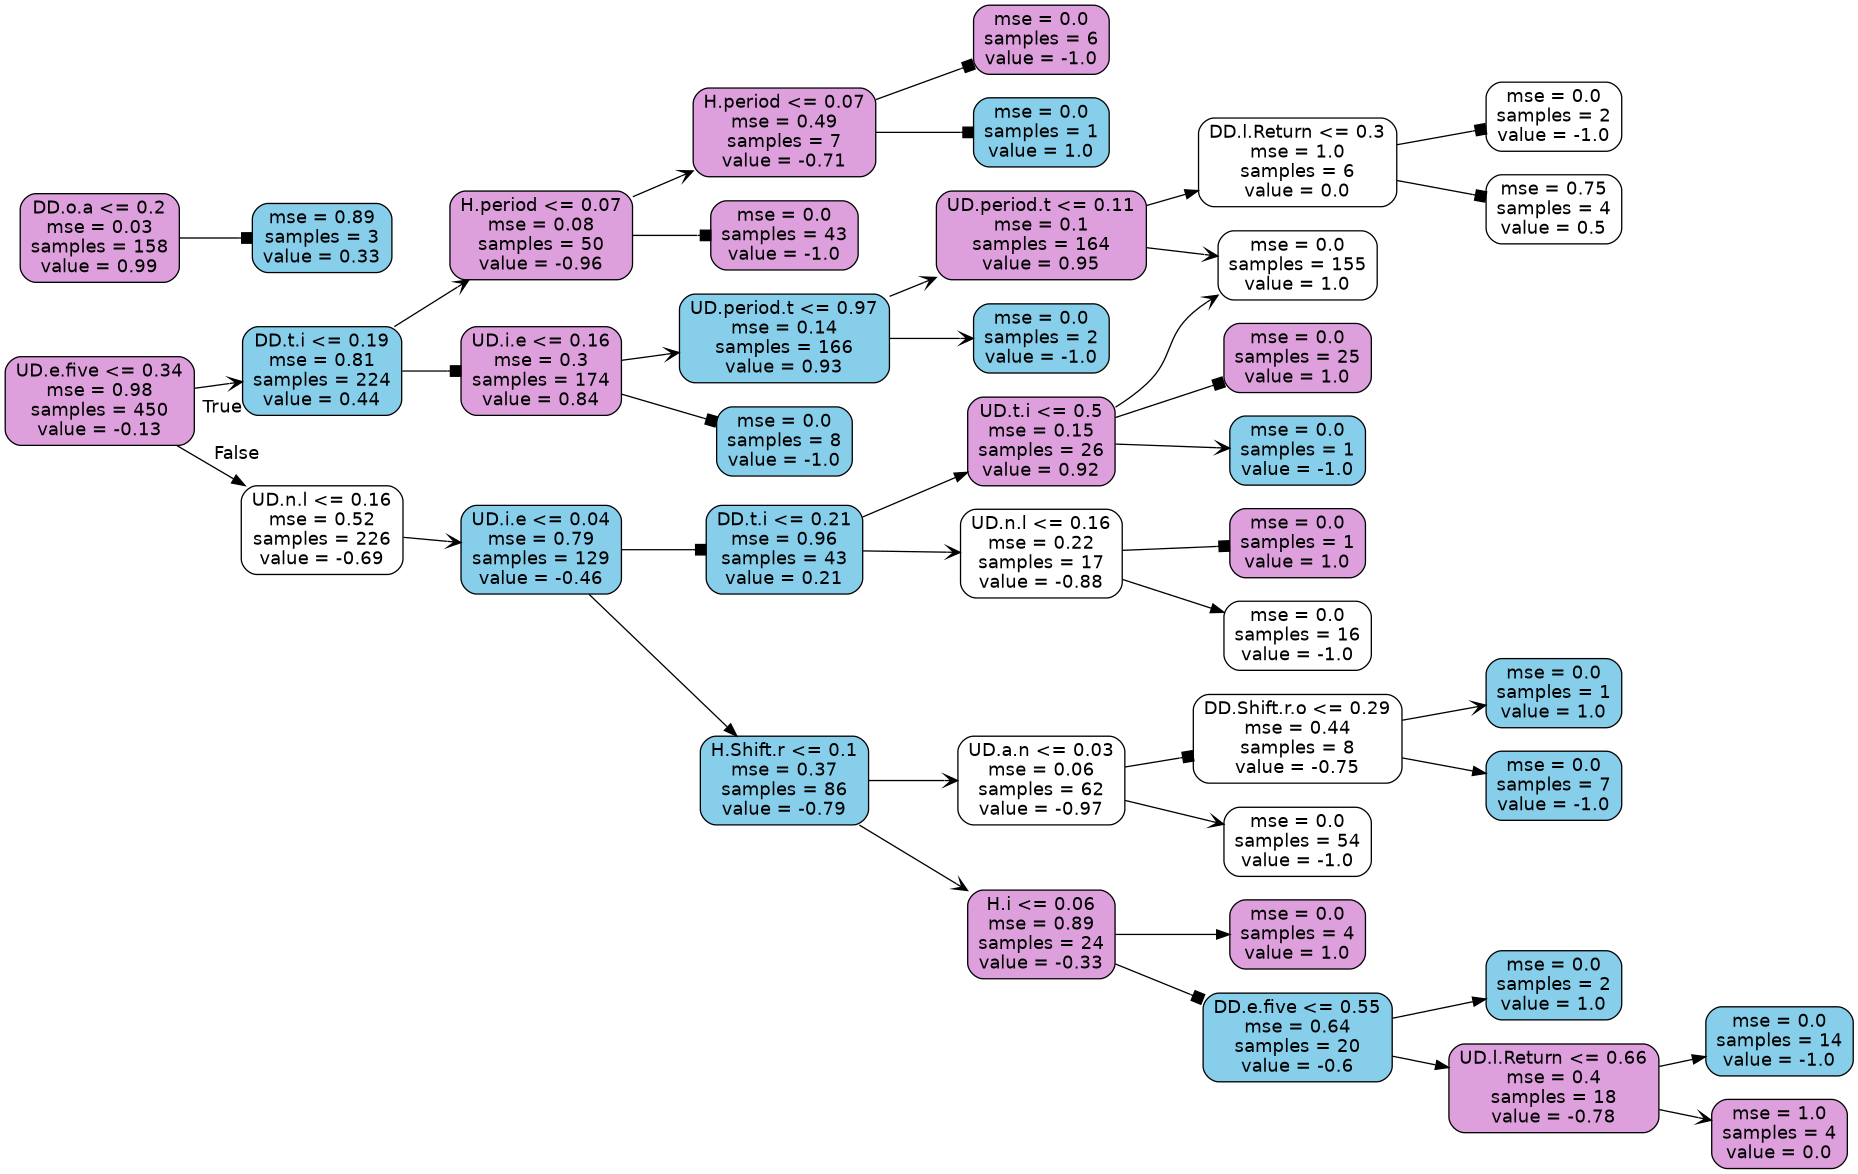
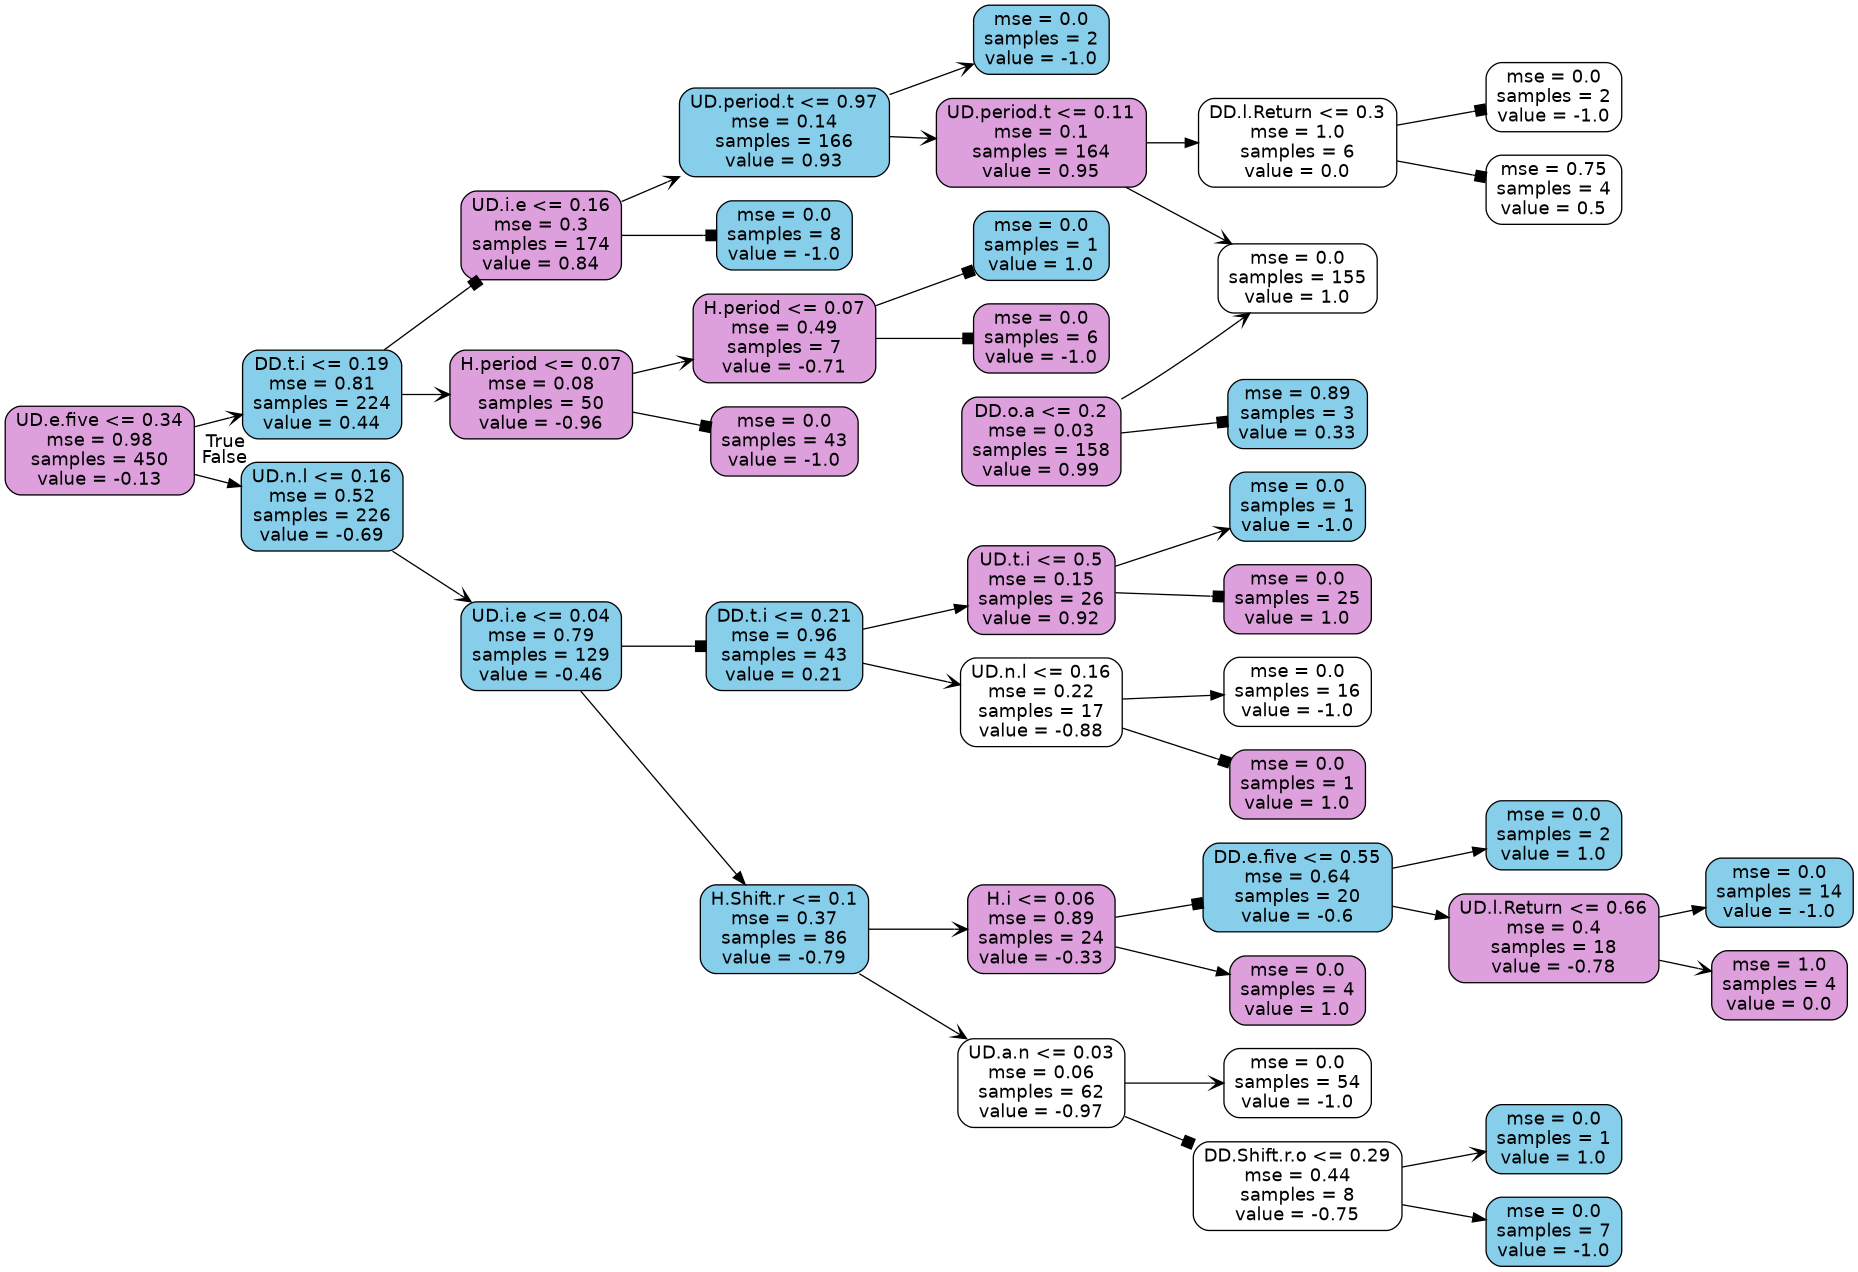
(1165, 358) -> (1181, 361)
(322, 530) -> (322, 507)
